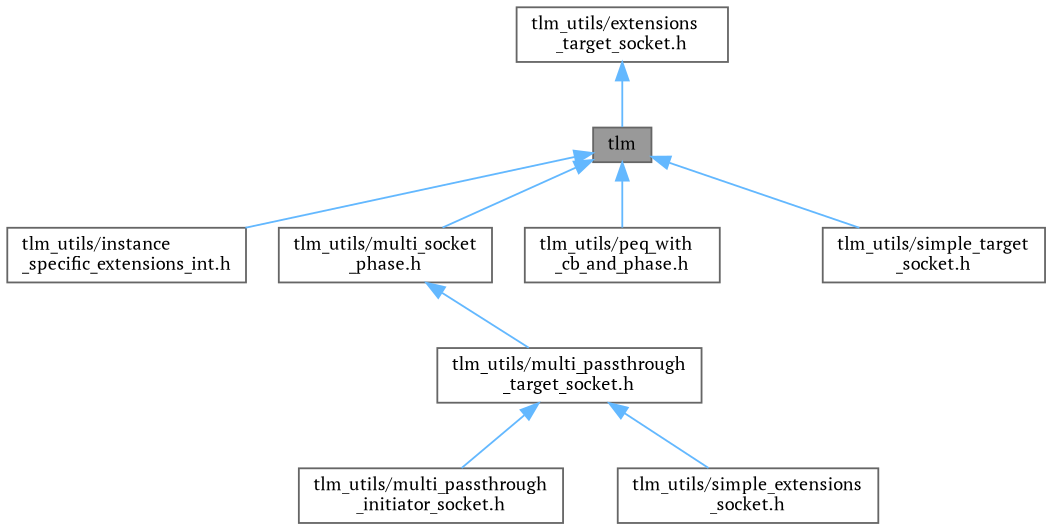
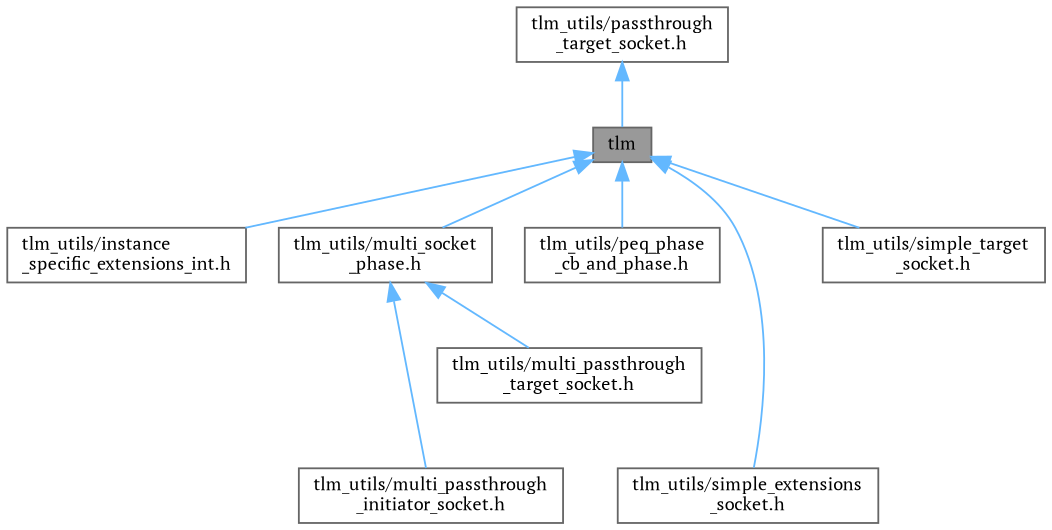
(622, 35) -> (622, 35)
(622, 255) -> (622, 255)
(666, 441) -> (759, 301)
(493, 442) -> (410, 385)
